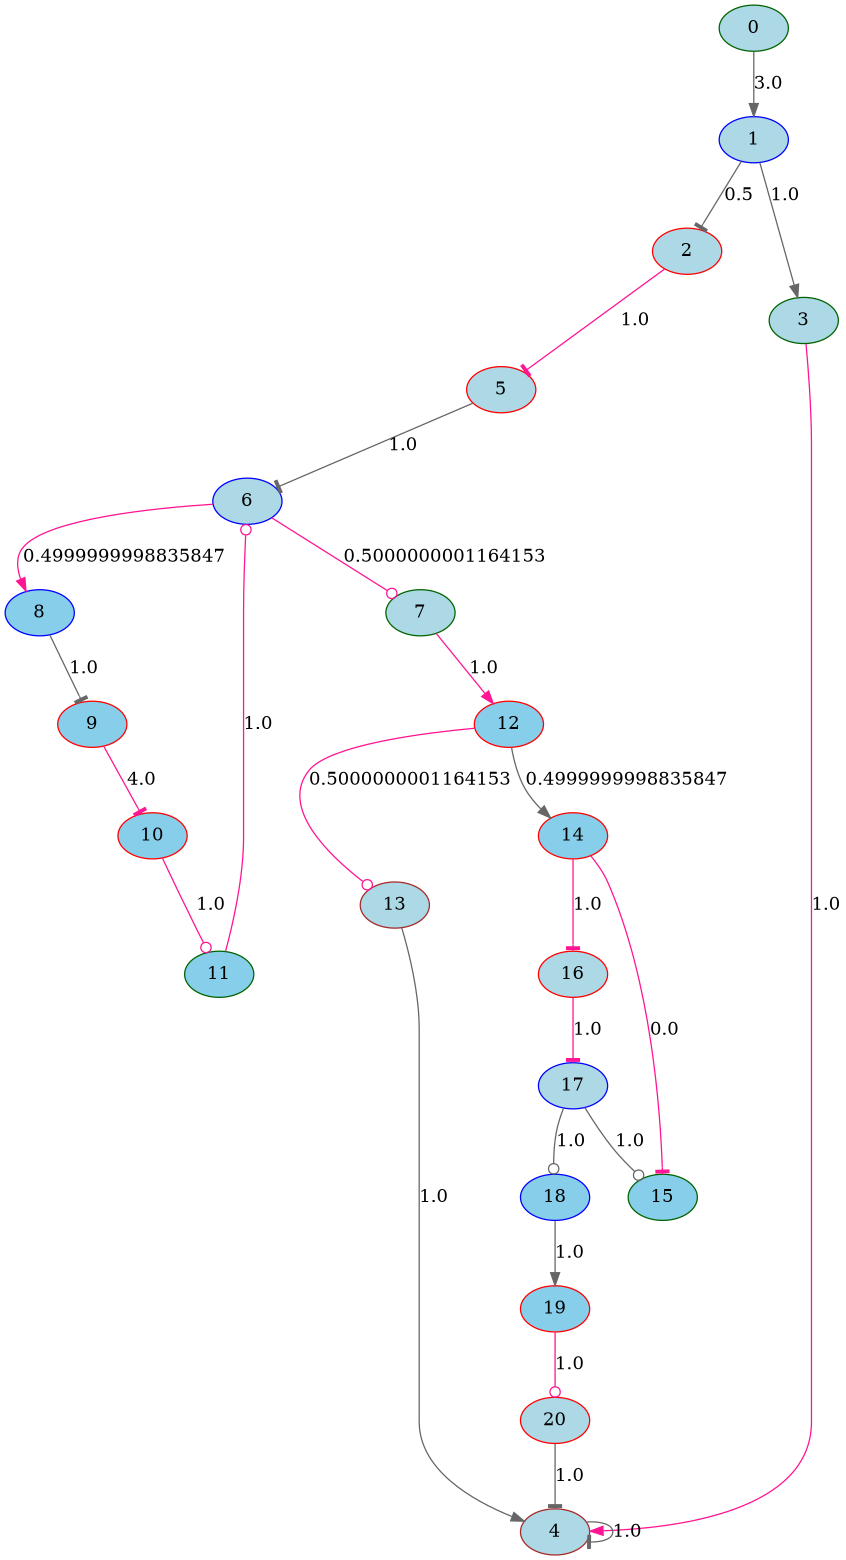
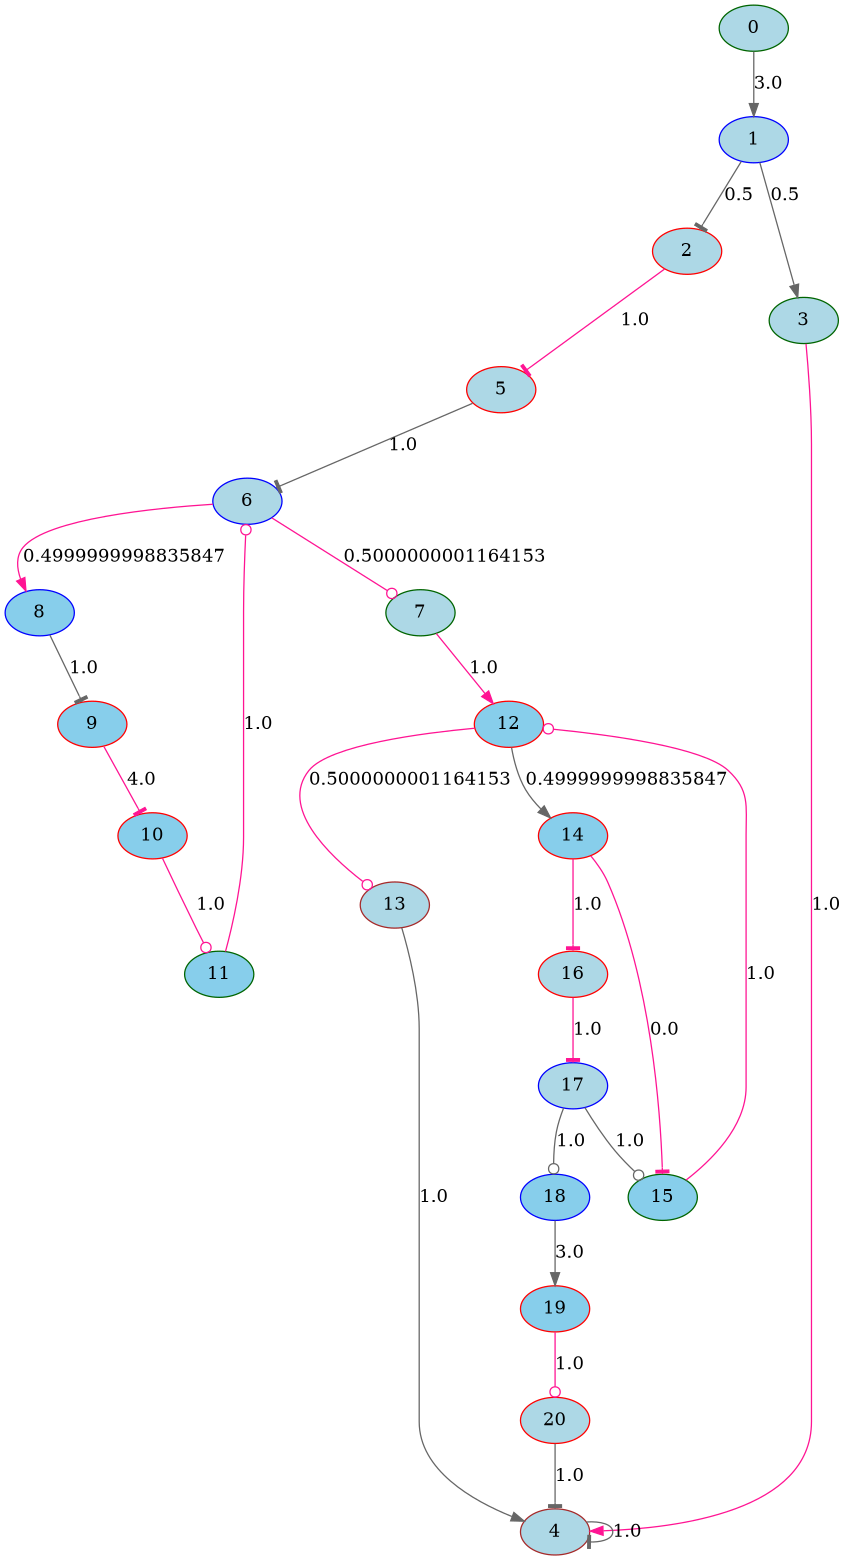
(785, 195) -> (785, 195)
none -> (746, 893)
(570, 1253) -> (570, 1253)
